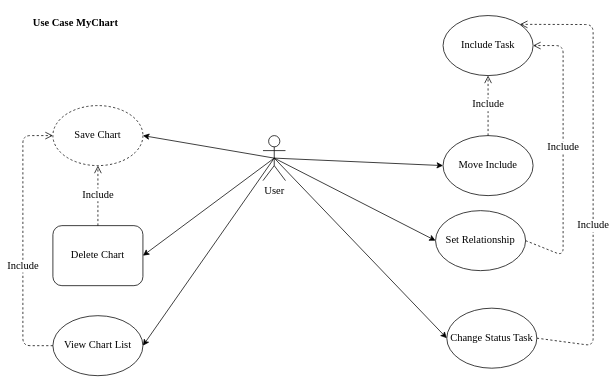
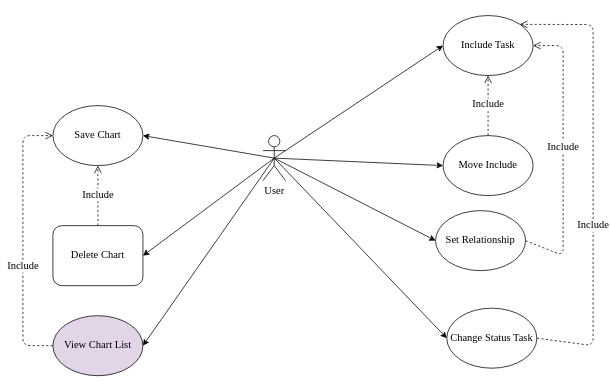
(75, 23) -> none
none -> (362, 99)
(98, 135) -> (98, 135)
(98, 345) -> (98, 345)
